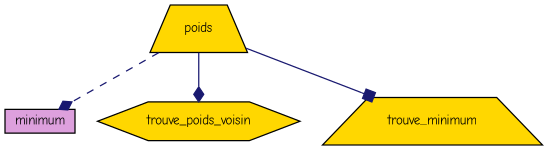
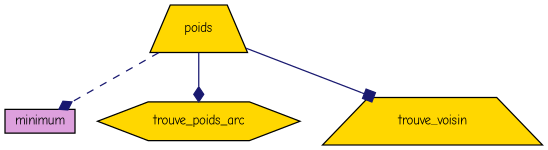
(199, 121) -> (199, 121)
(432, 121) -> (432, 121)
